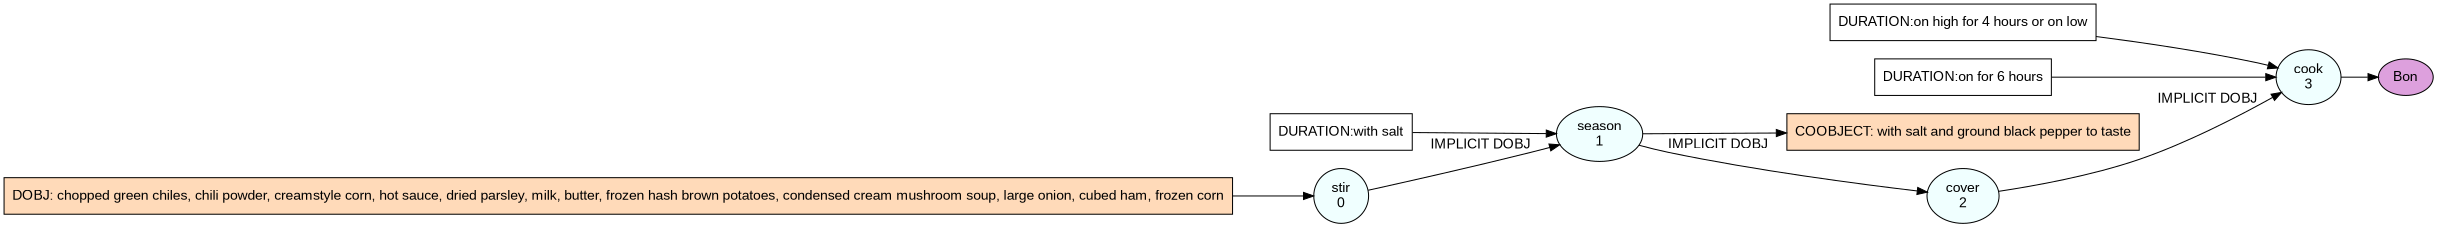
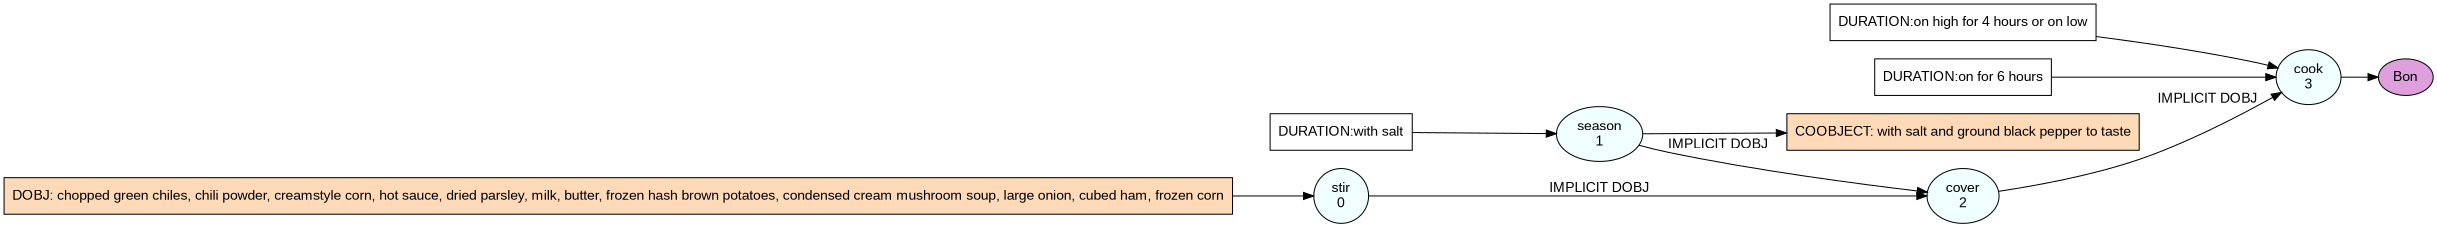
(1459, 170) -> (1643, 196)
